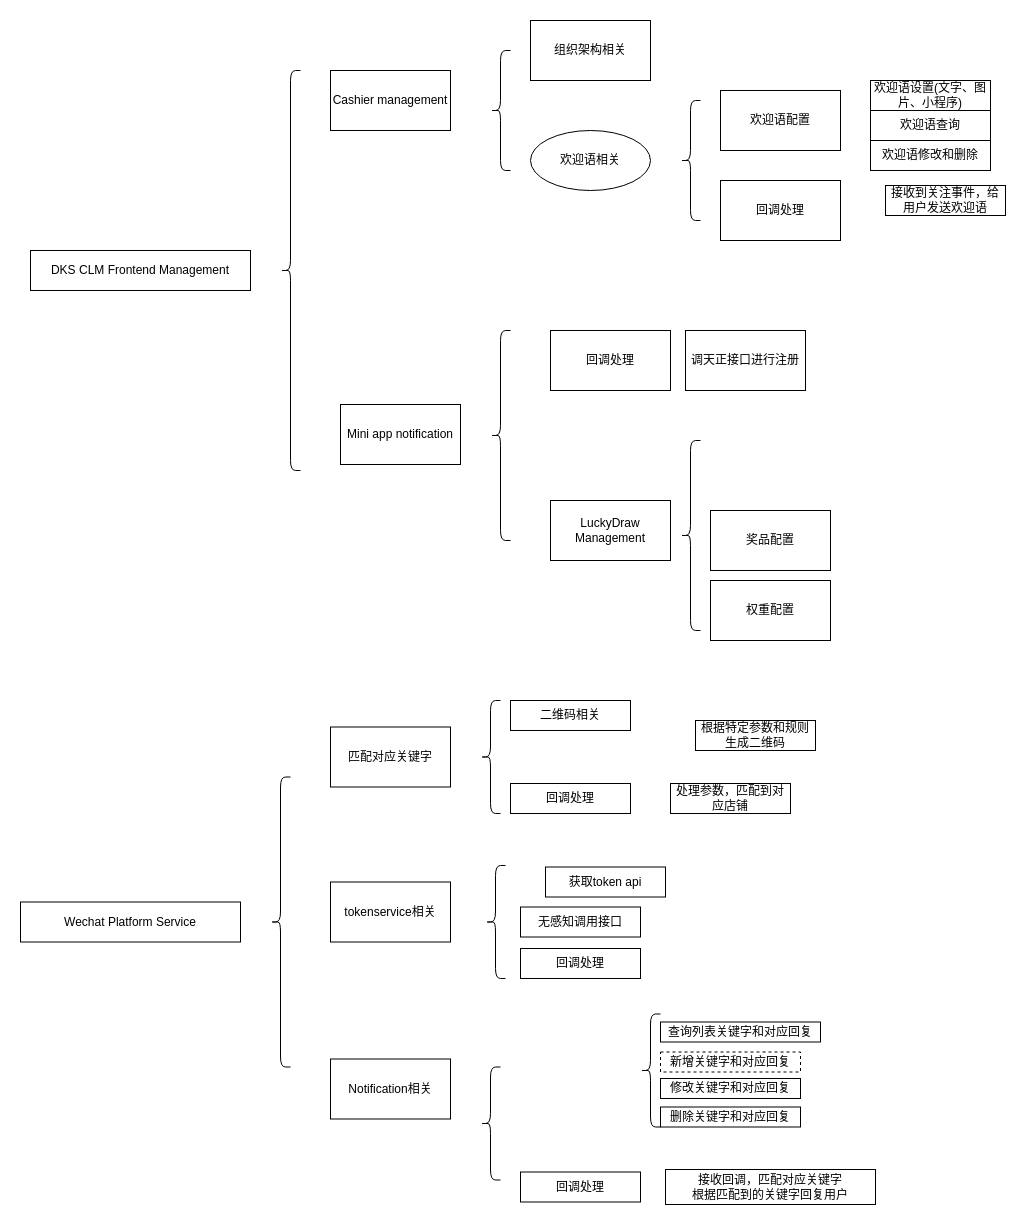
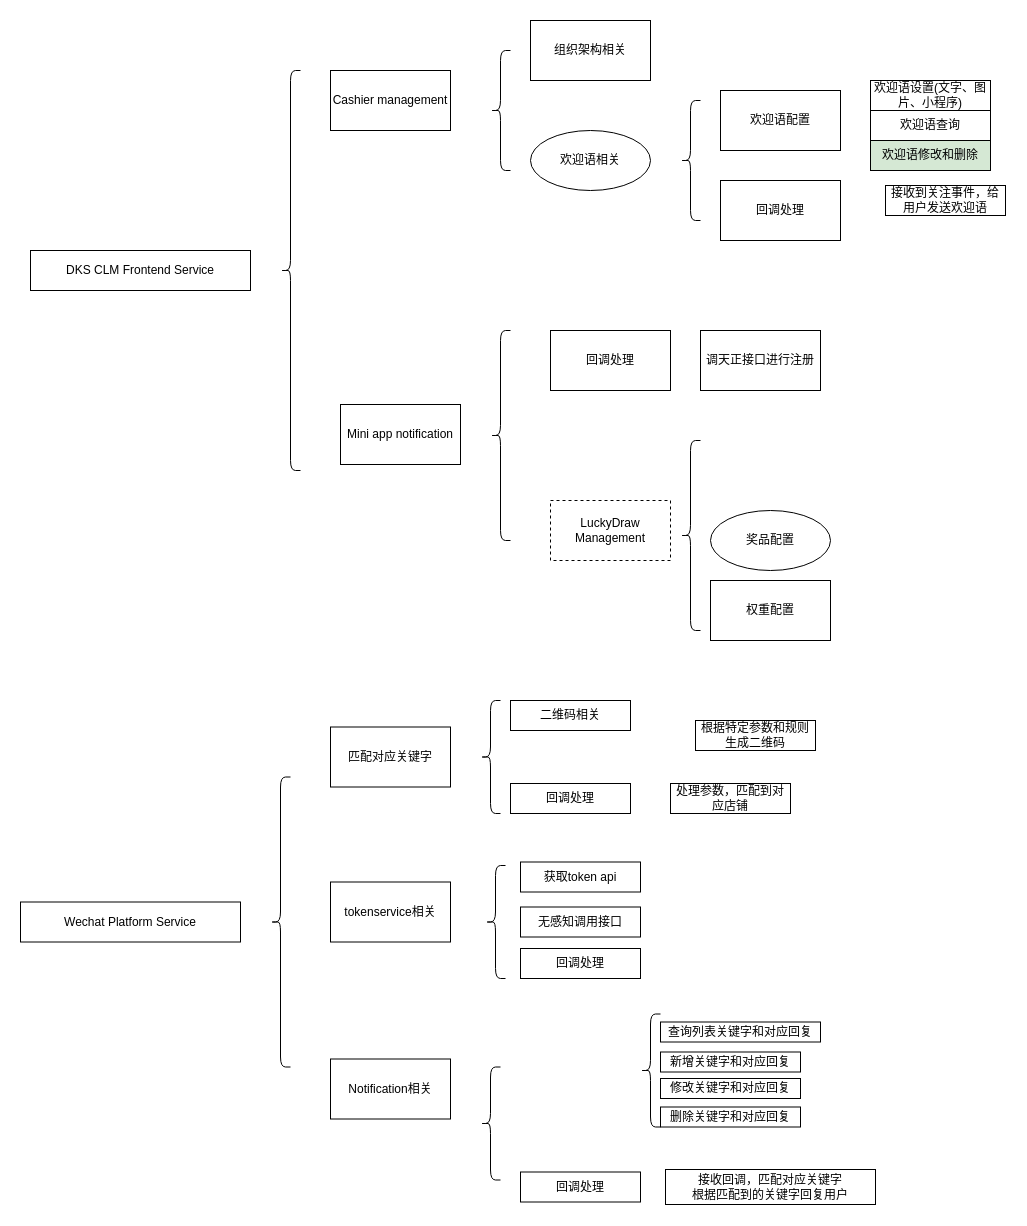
(931, 156) -> (931, 156)
(141, 271) -> (141, 271)
(746, 361) -> (761, 361)
(611, 531) -> (611, 531)
(771, 541) -> (771, 541)
(606, 882) -> (581, 877)
(731, 1062) -> (731, 1062)
